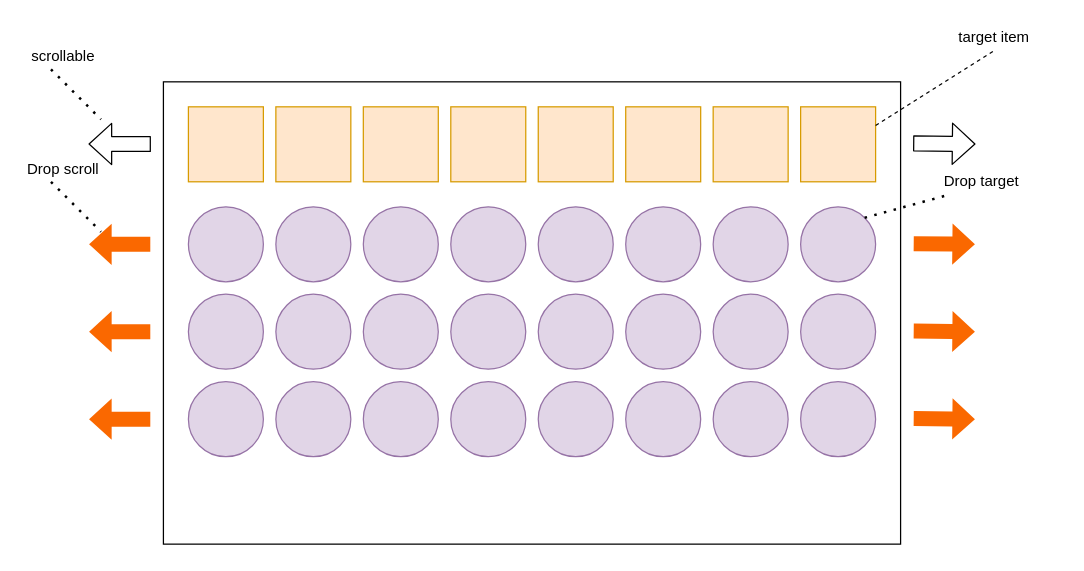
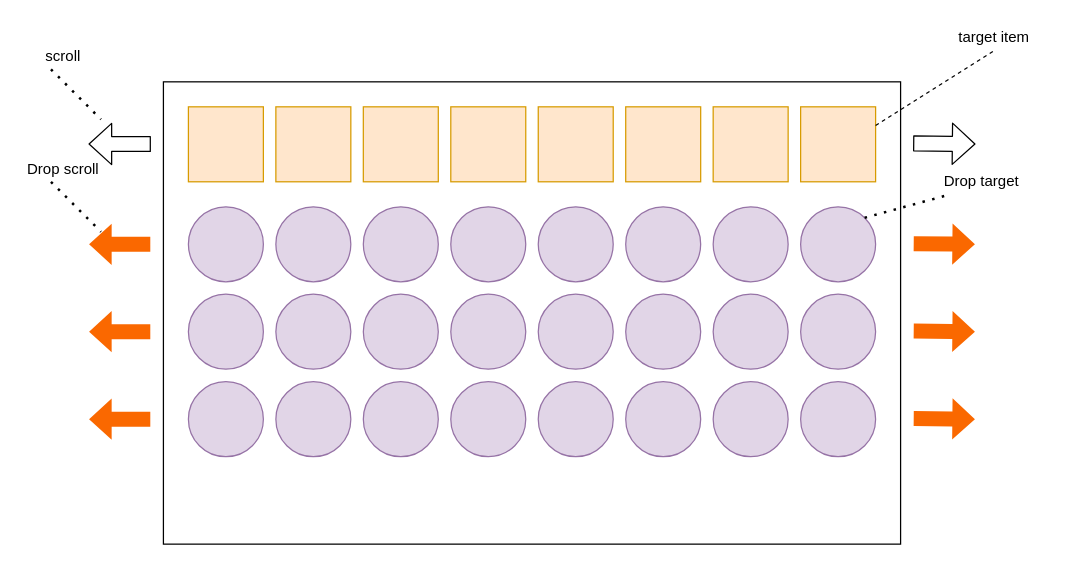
(63, 57) -> (63, 57)
